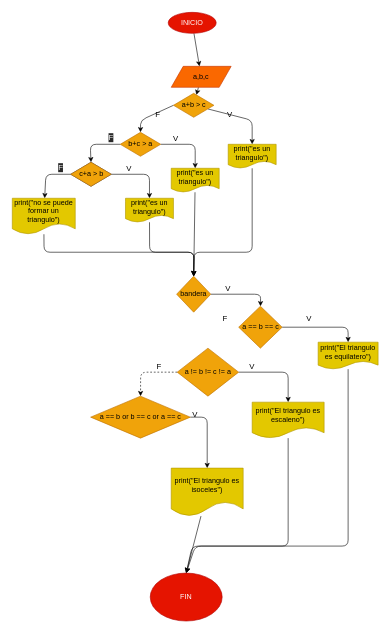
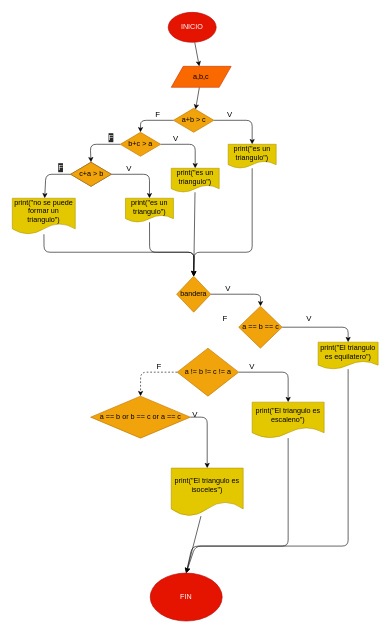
(192, 23) -> (192, 27)
(194, 105) -> (194, 120)
